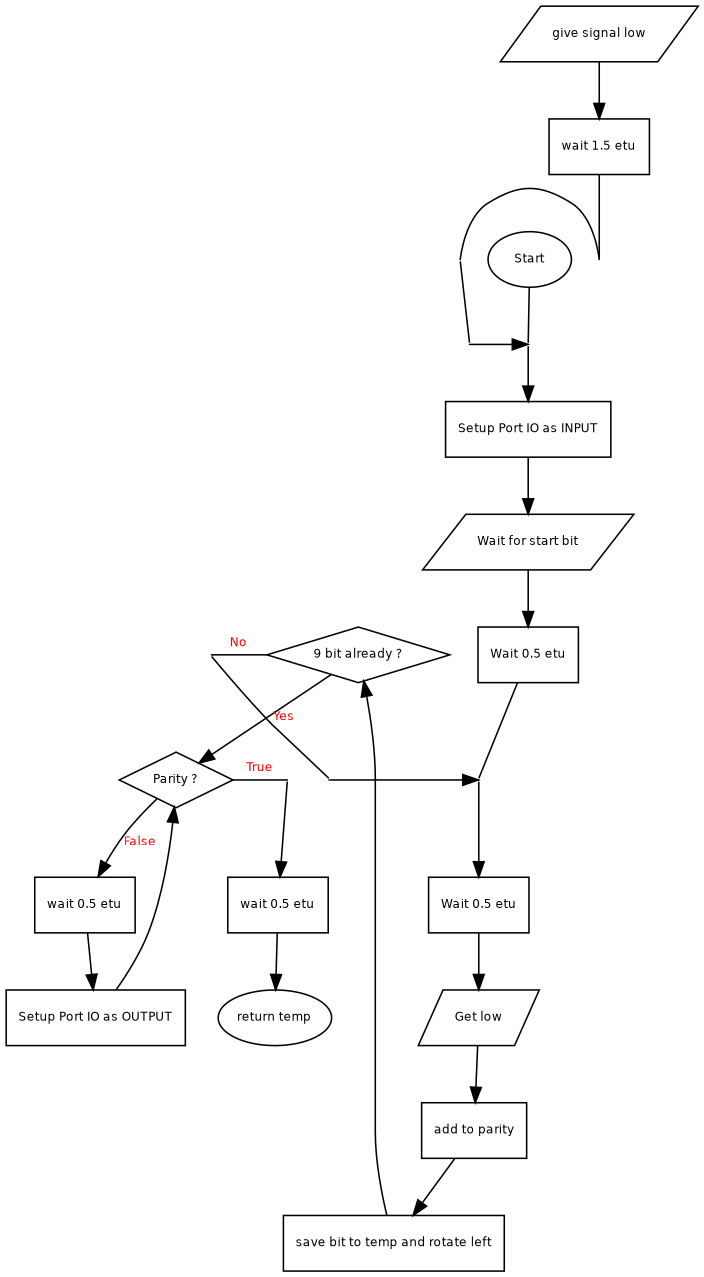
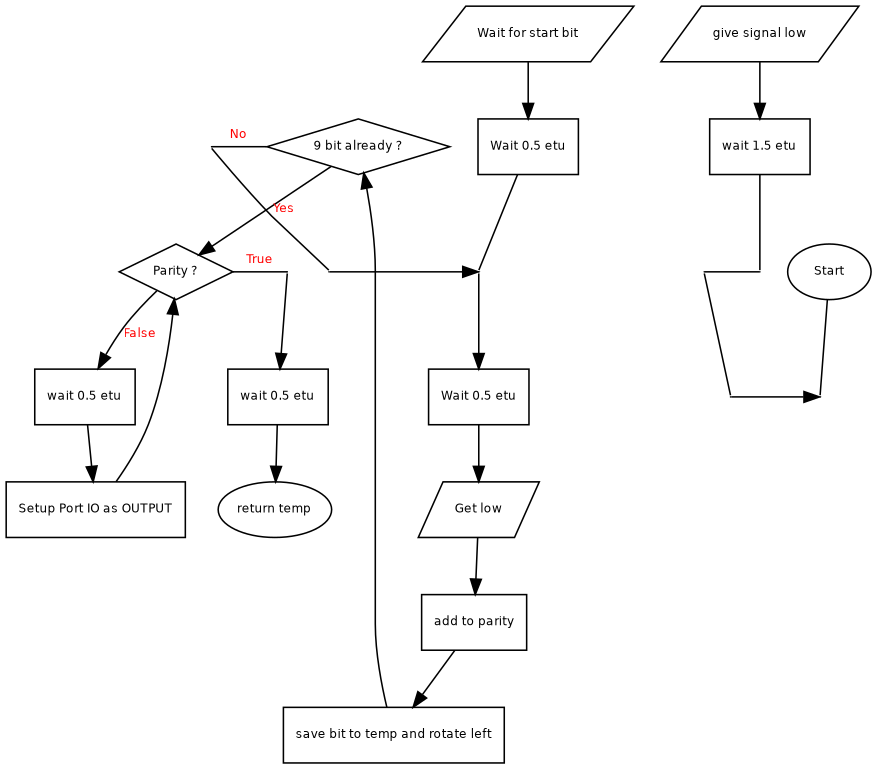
(528, 429) -> none
